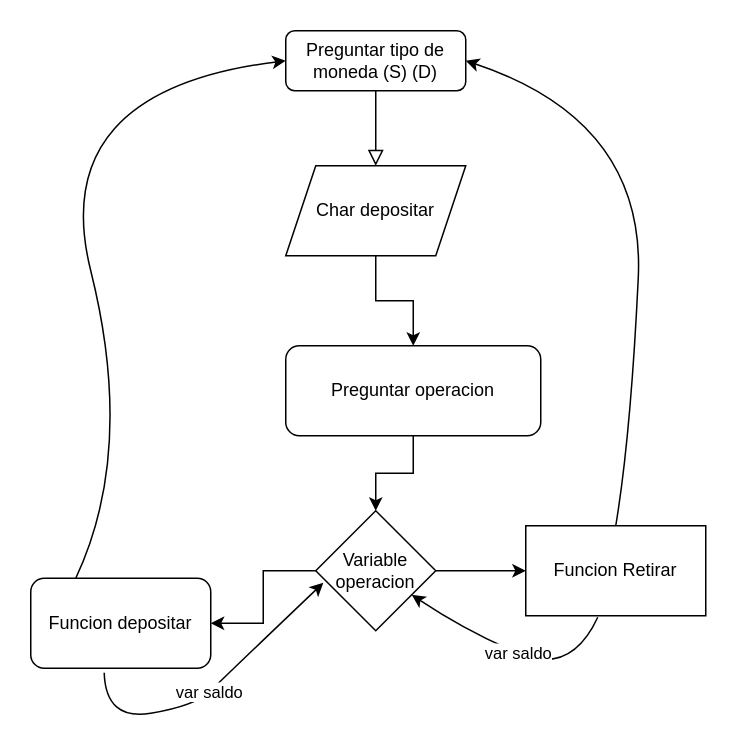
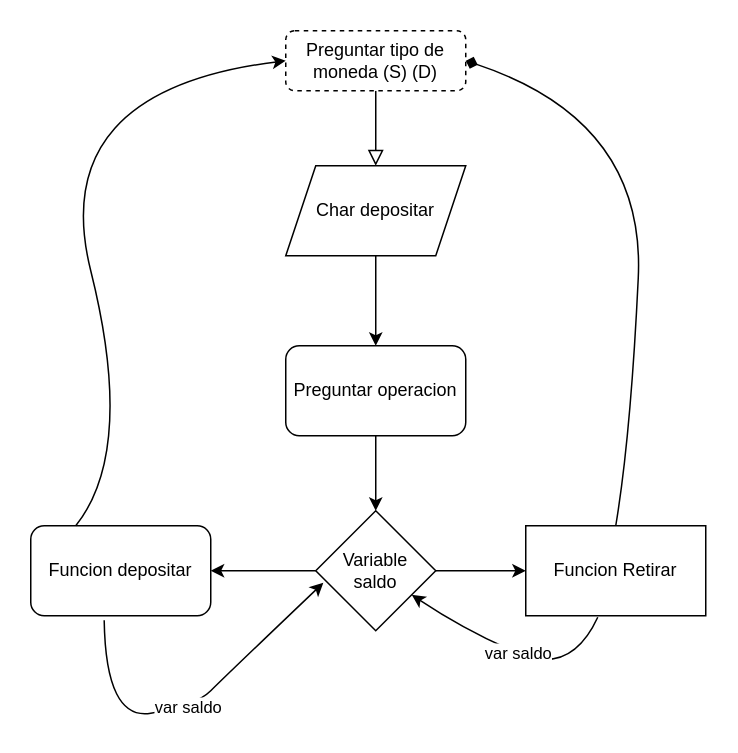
(376, 61) -> (376, 61)
(476, 64) -> (477, 64)
(413, 391) -> (376, 391)
(376, 571) -> (376, 571)
(121, 623) -> (121, 571)
